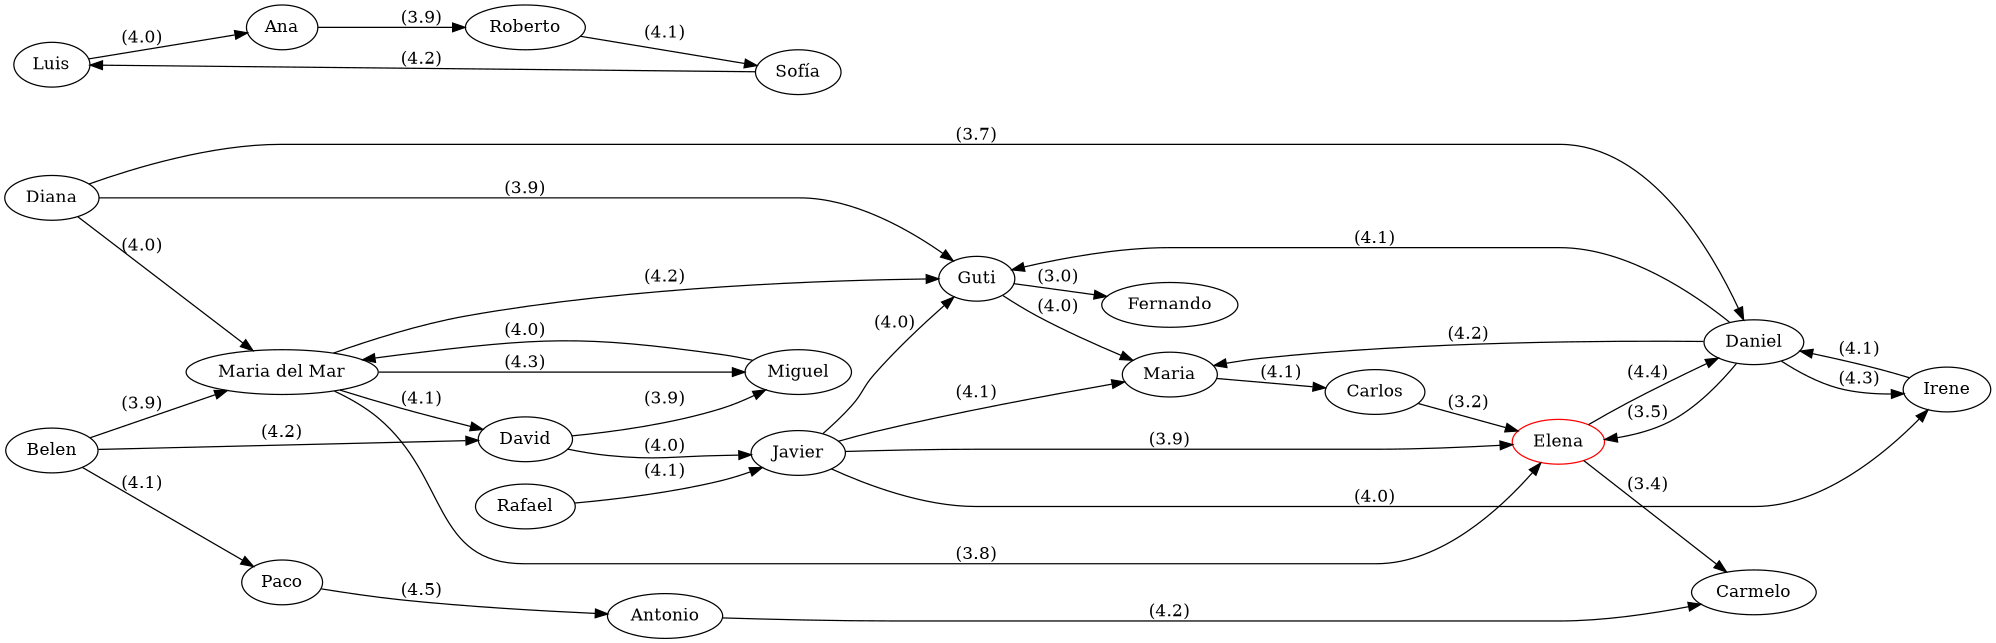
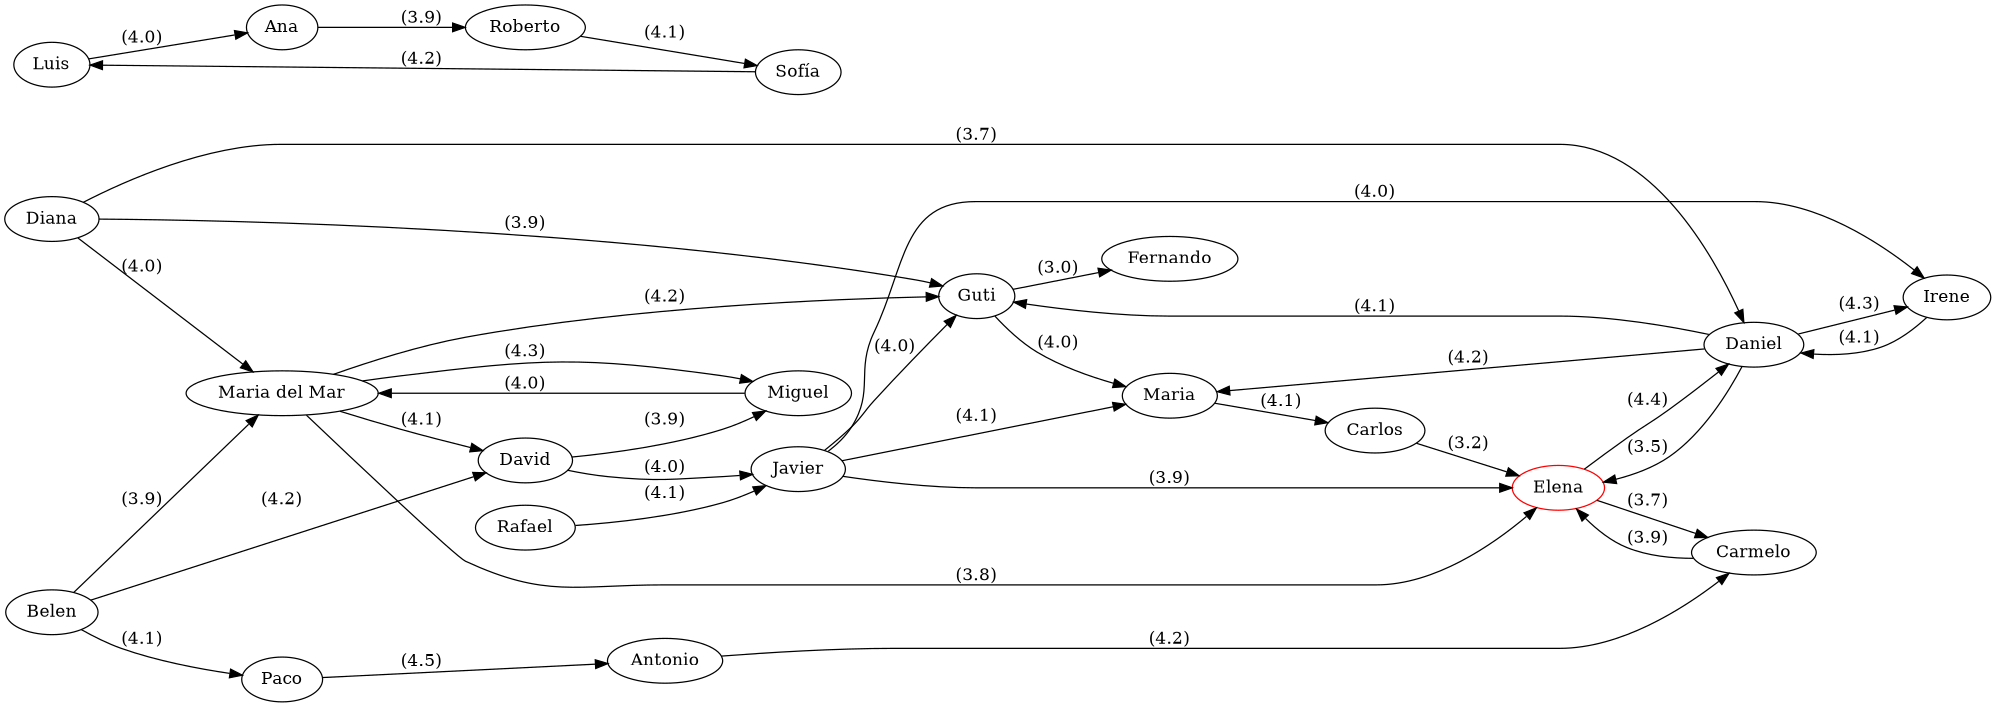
(1648, 485) -> (1648, 501)
none -> (1635, 550)
